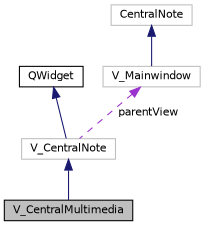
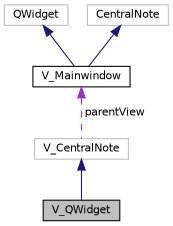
(51, 77) -> (36, 15)
(152, 77) -> (81, 77)
(61, 118) -> (62, 50)
(69, 210) -> (81, 210)
